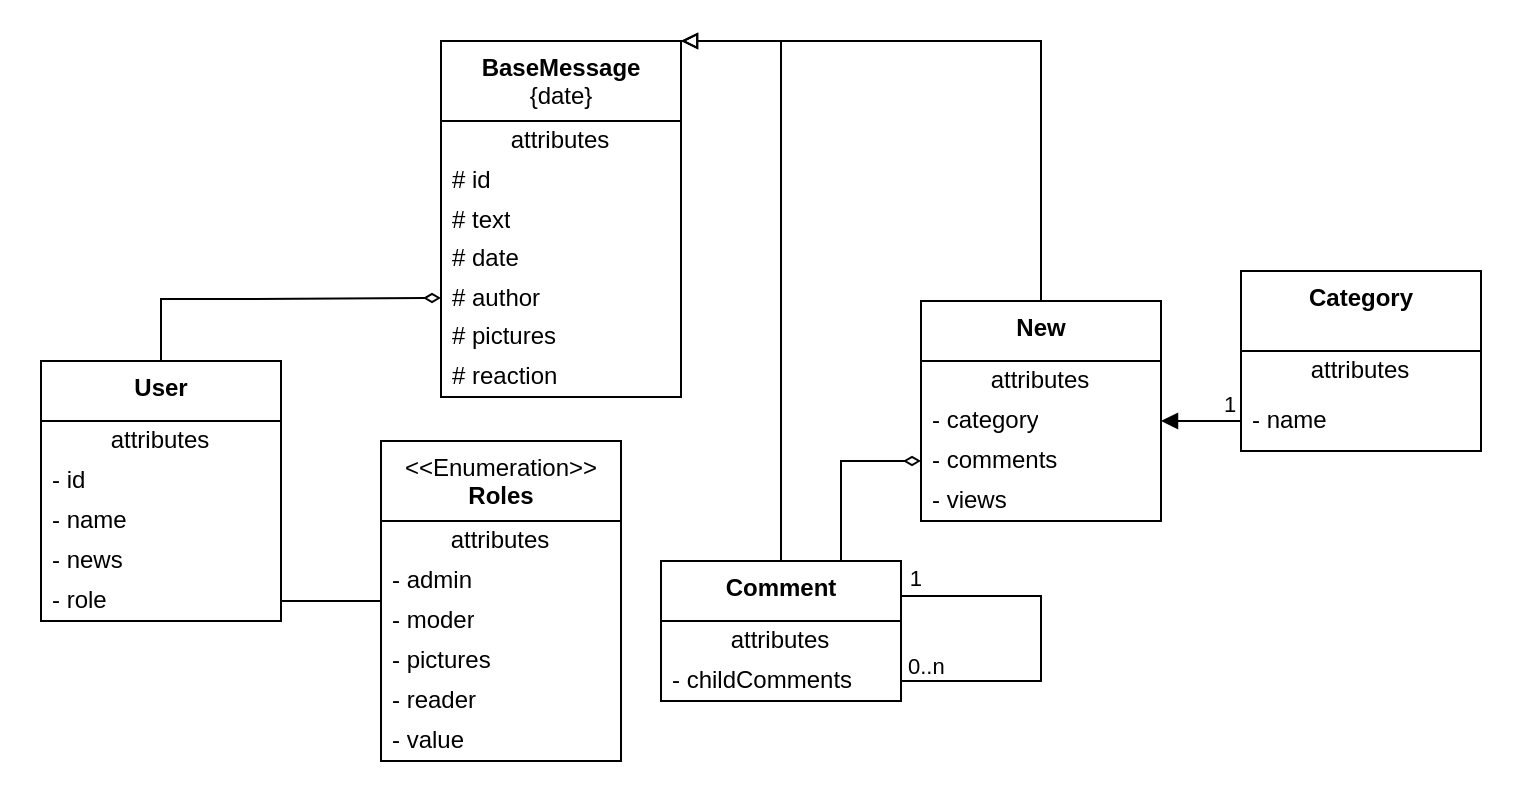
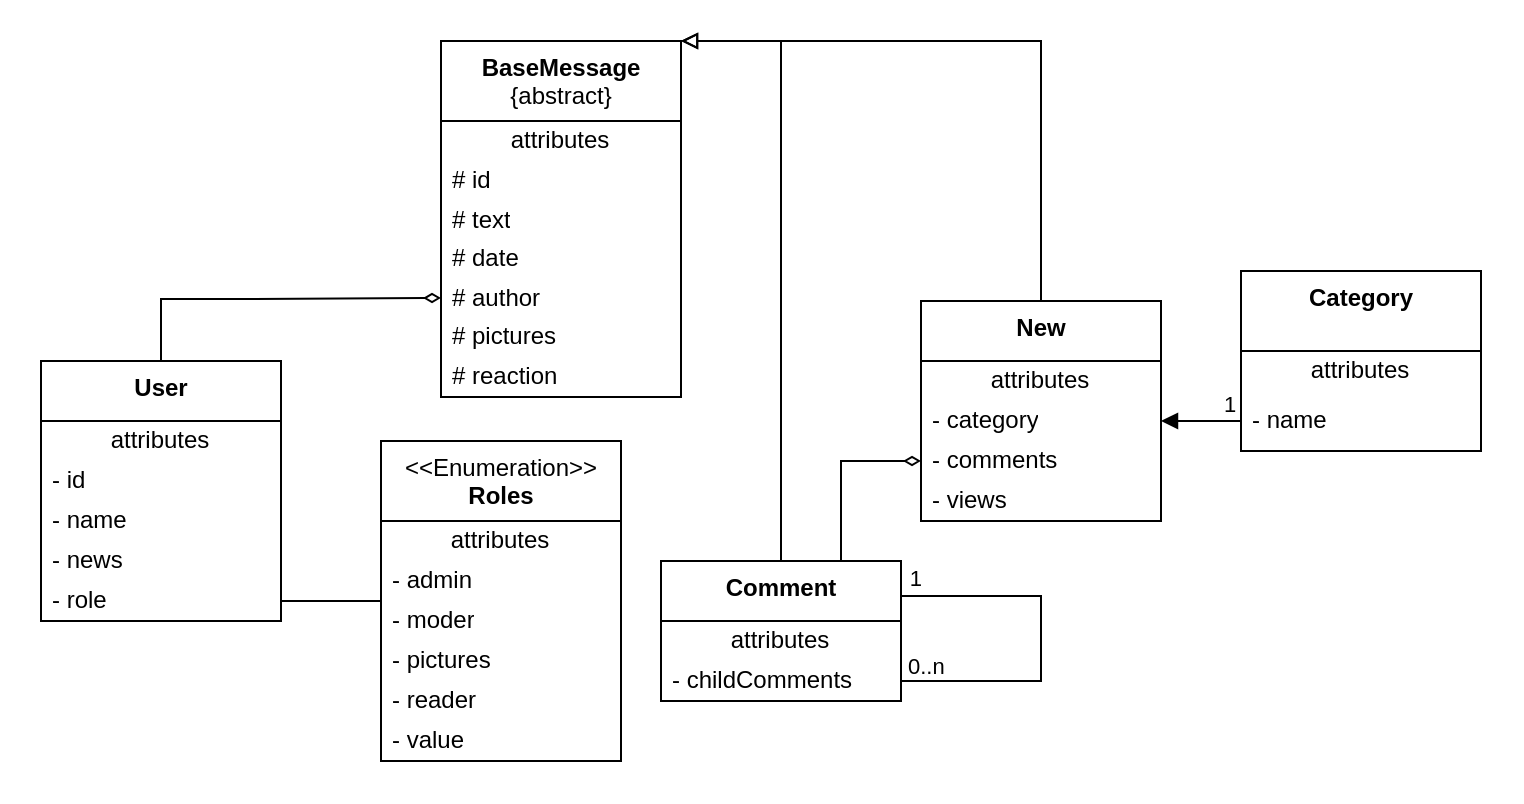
(562, 84) -> (562, 84)
